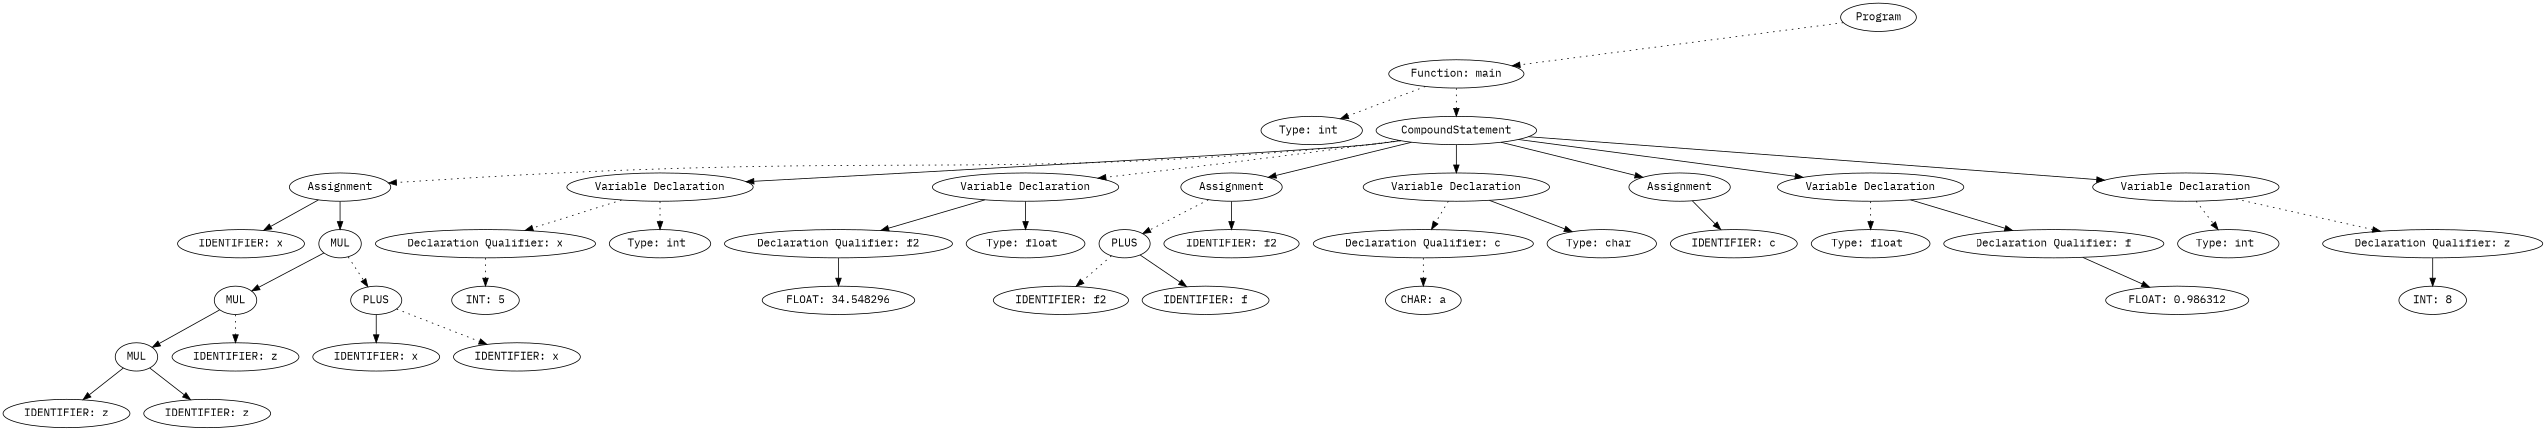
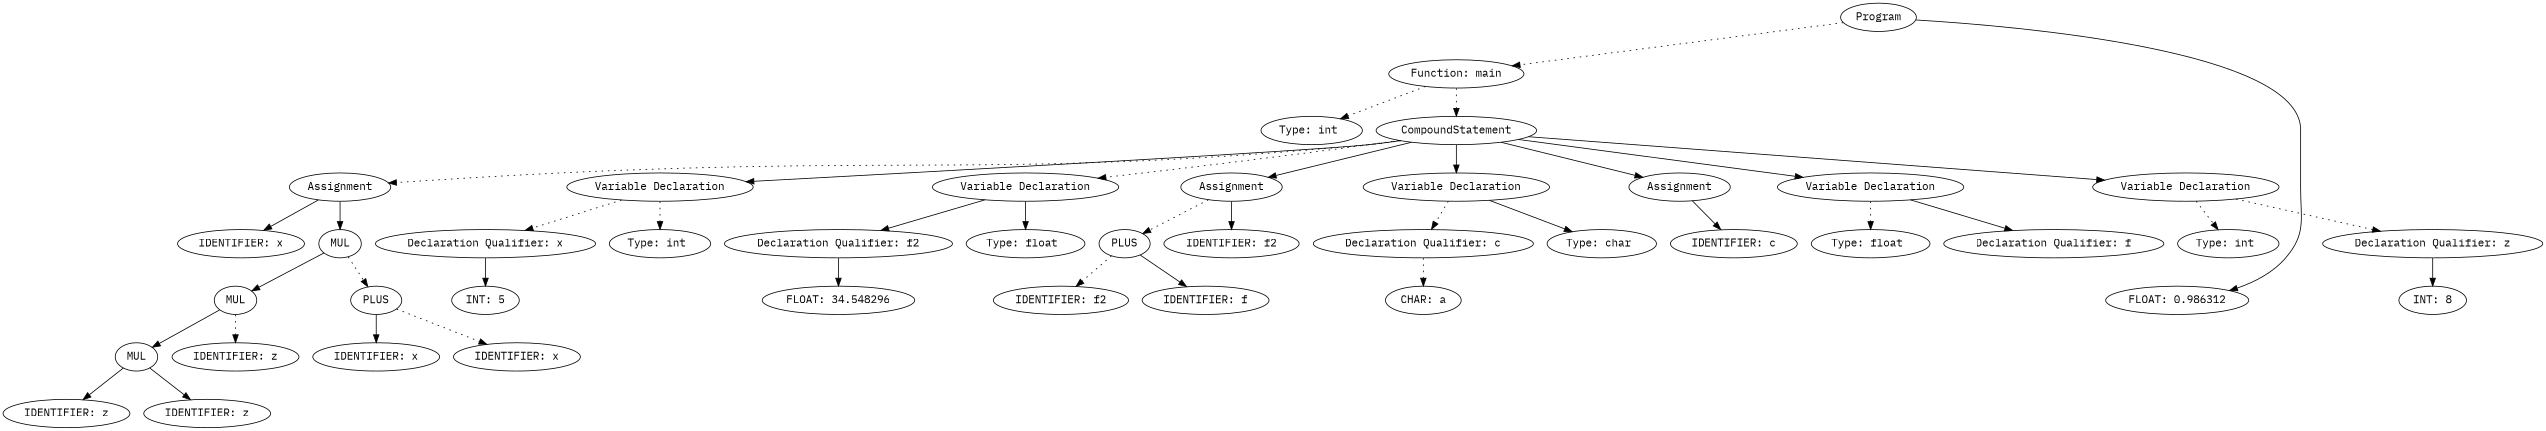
(485, 268) -> (485, 268)
(2112, 271) -> (2215, 65)
